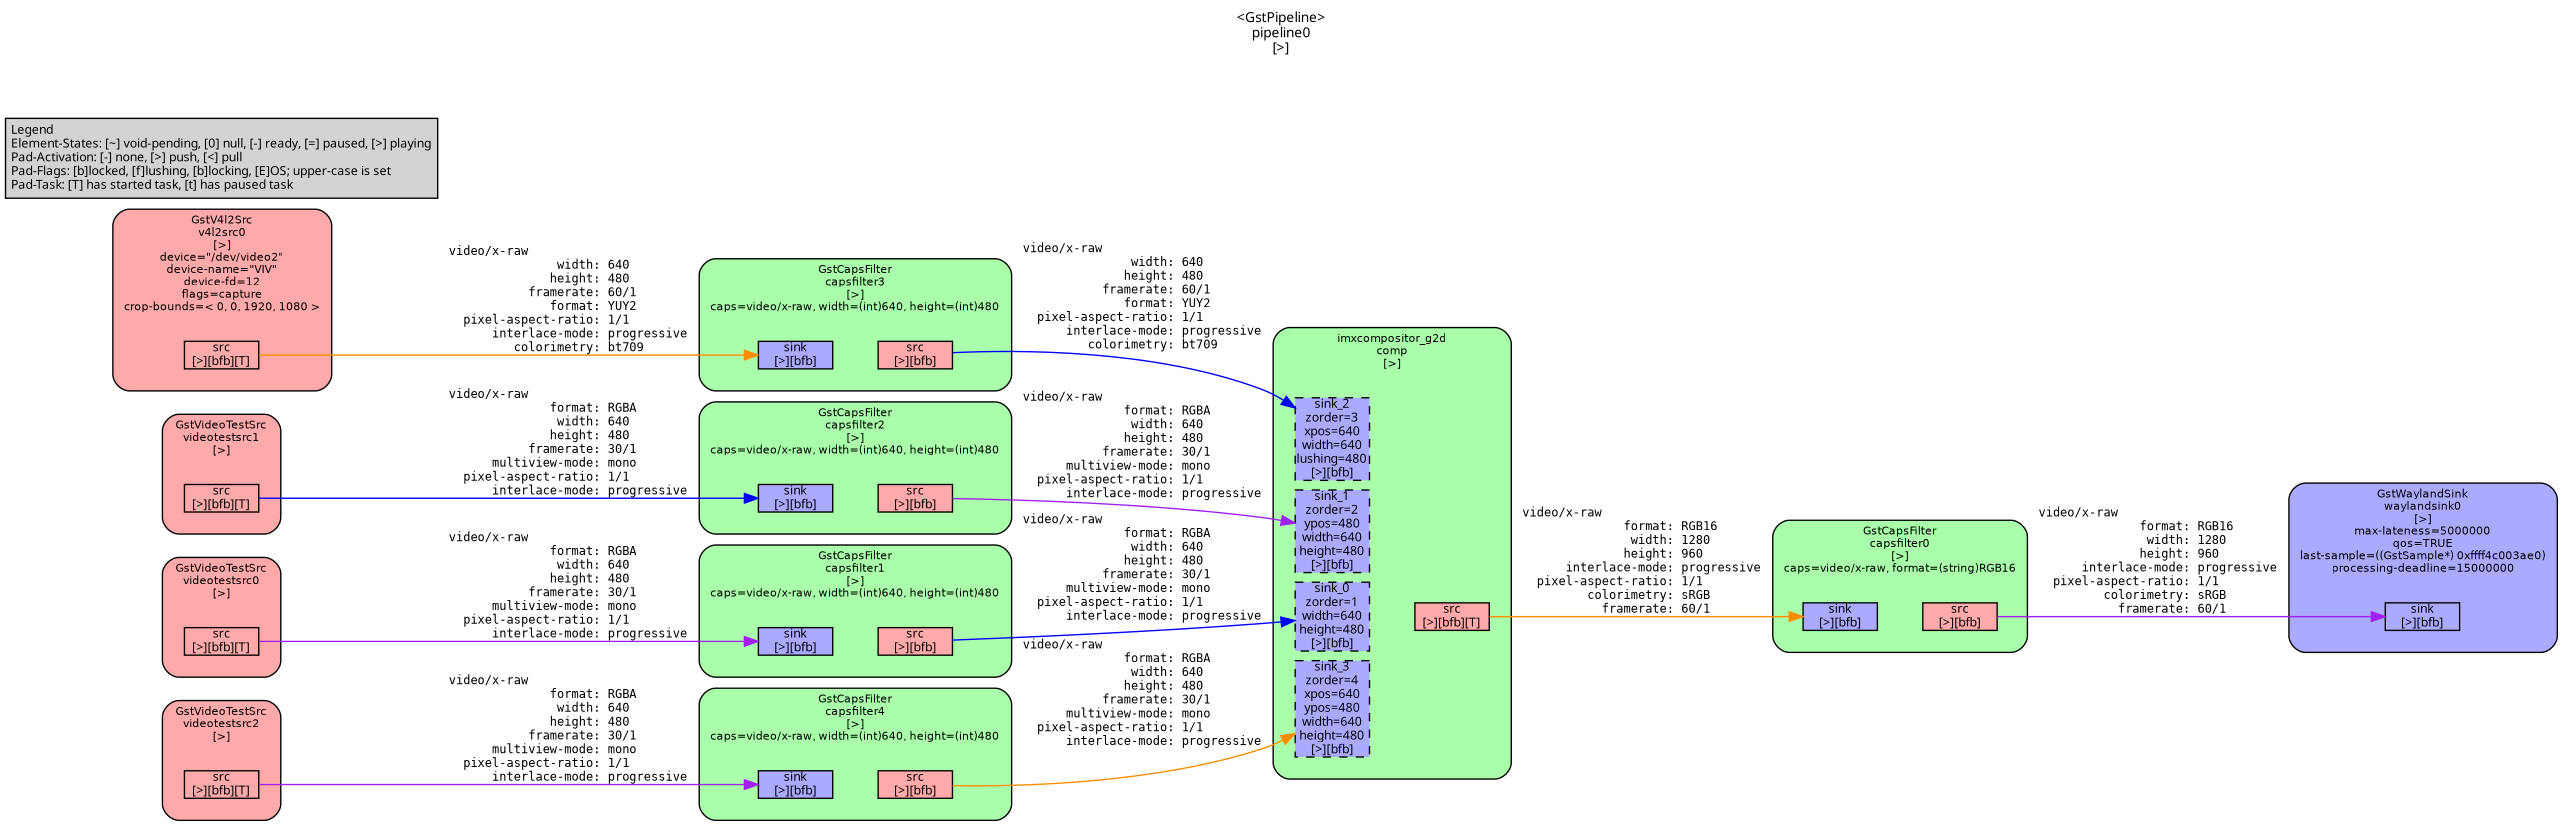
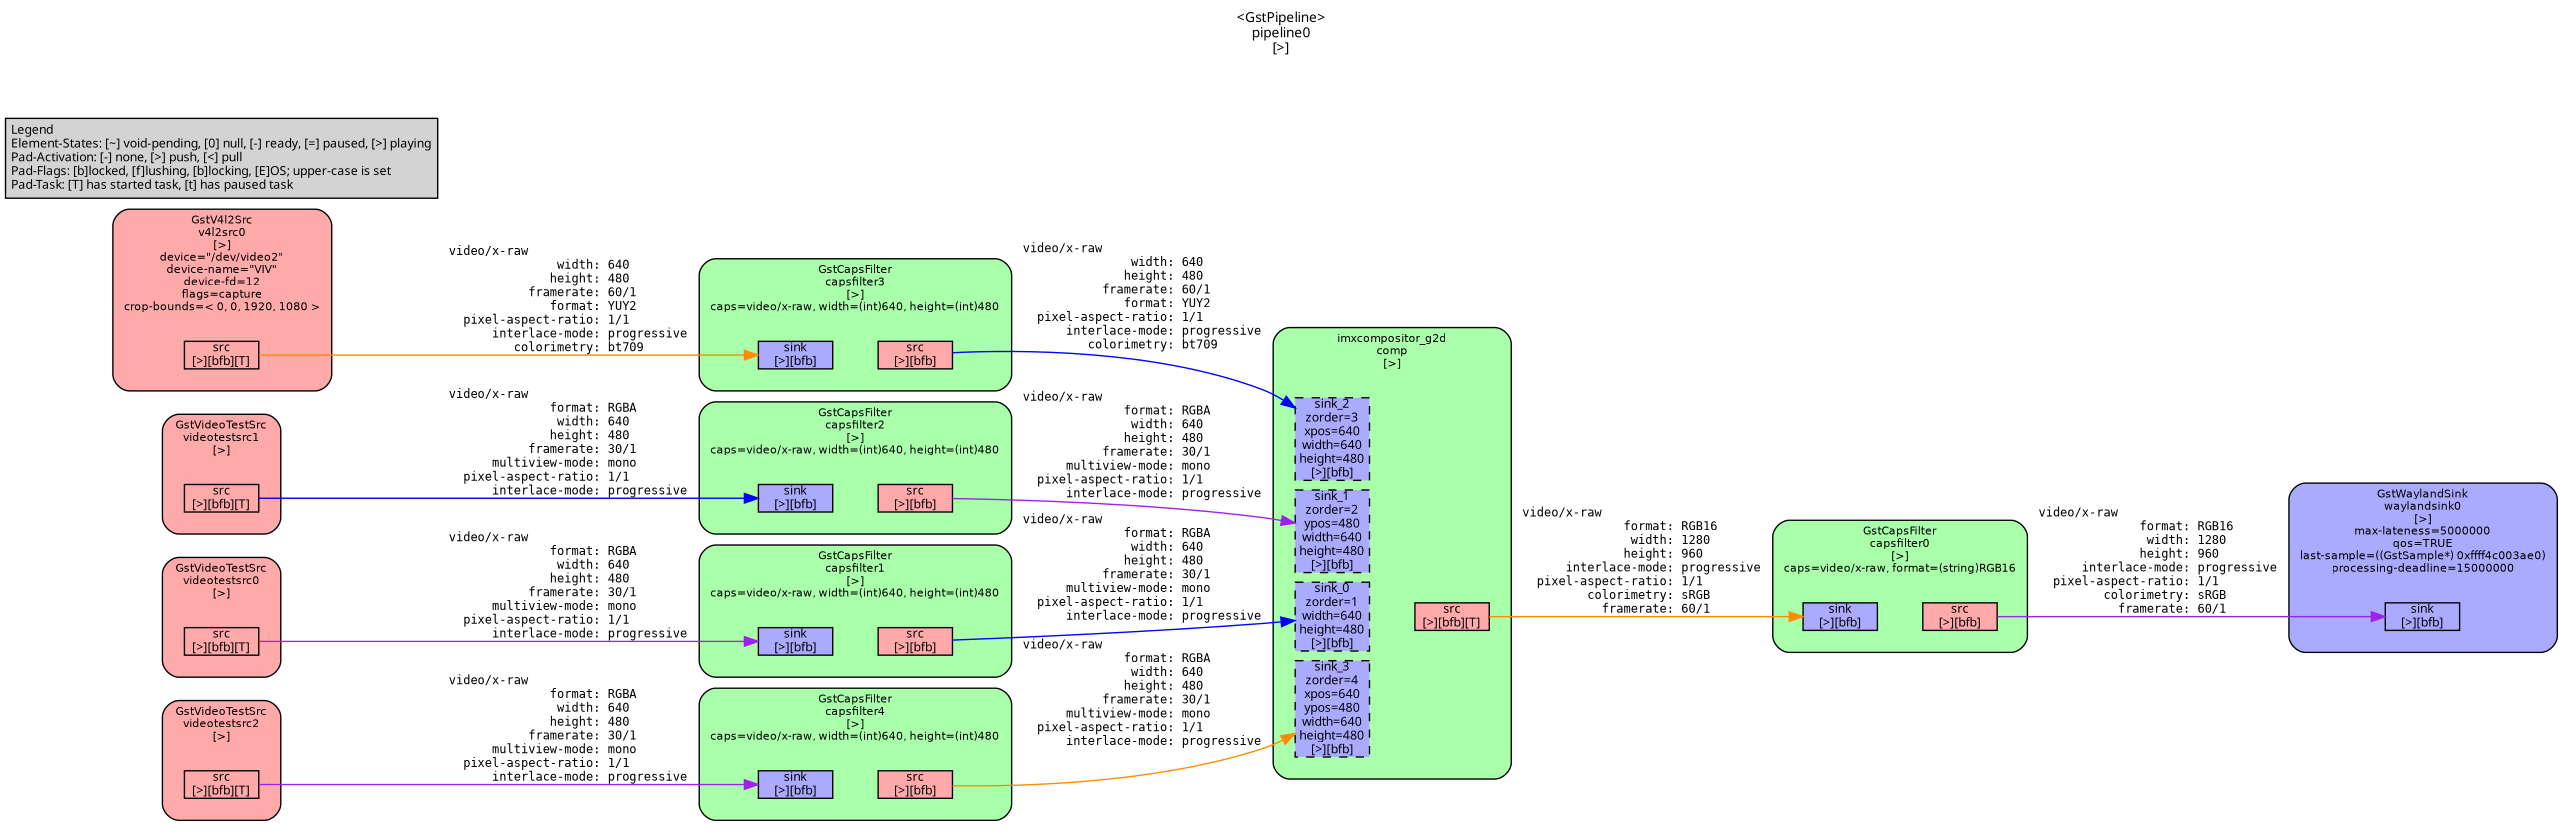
(1332, 439) -> (1332, 439)
